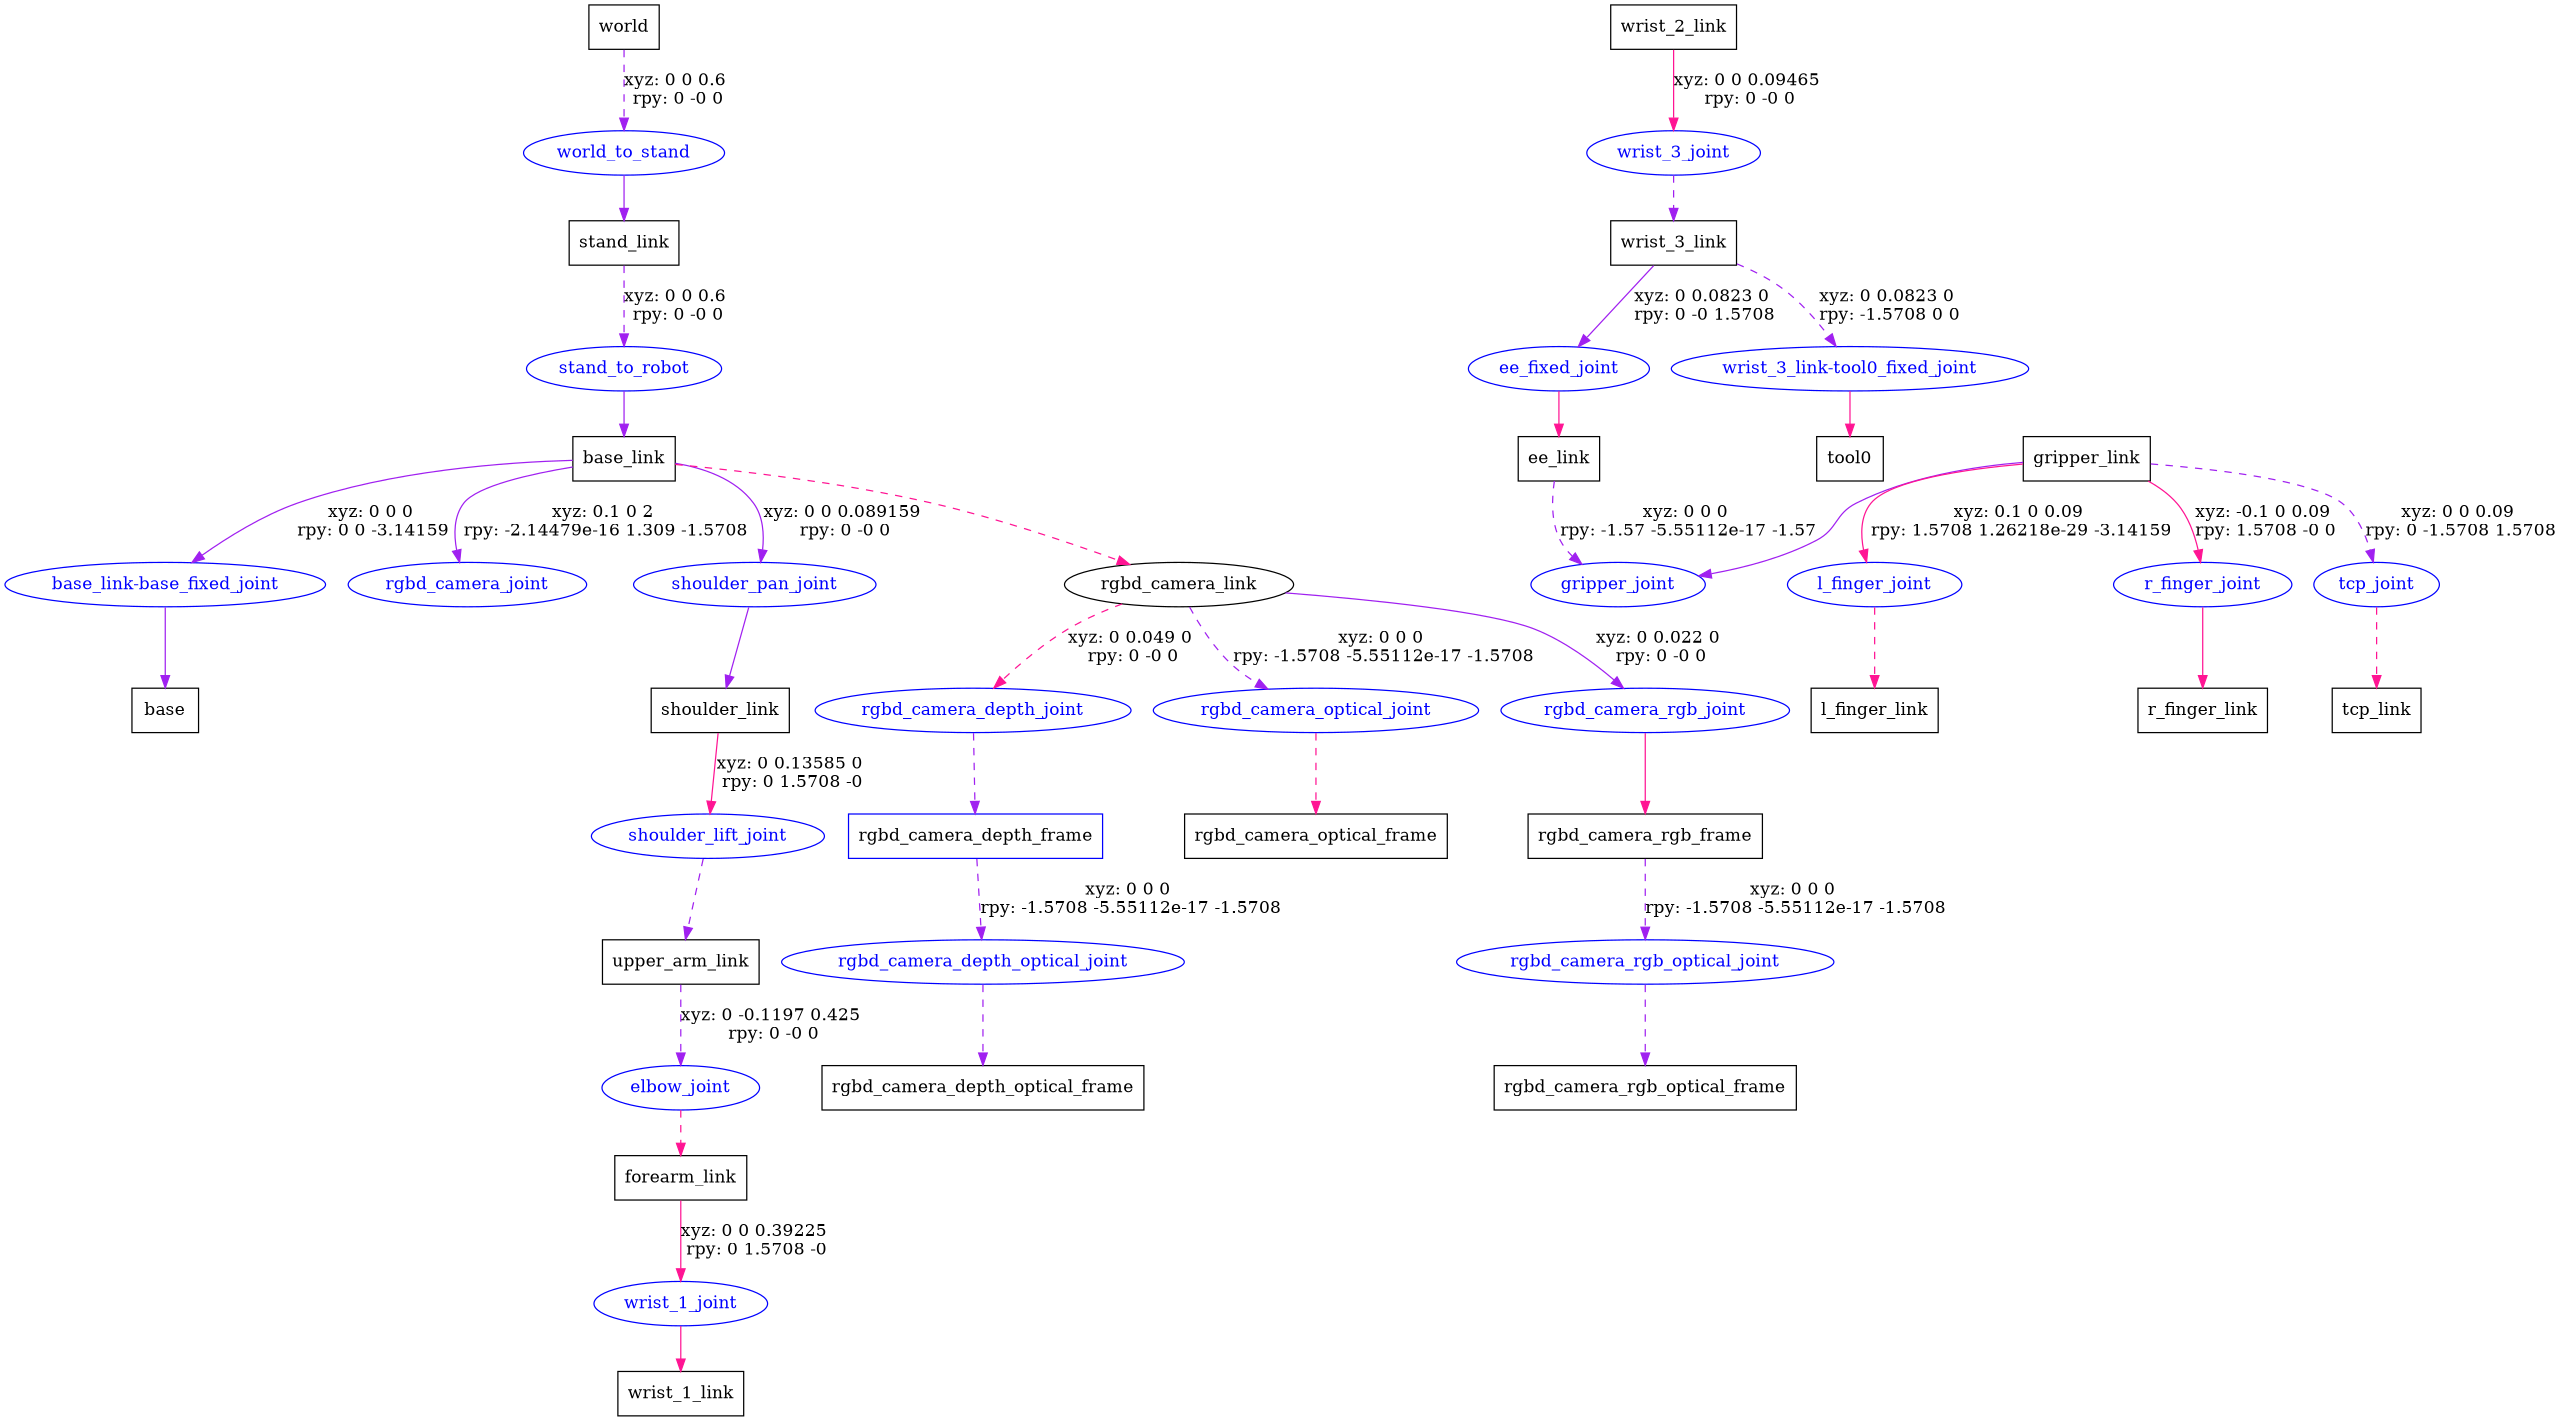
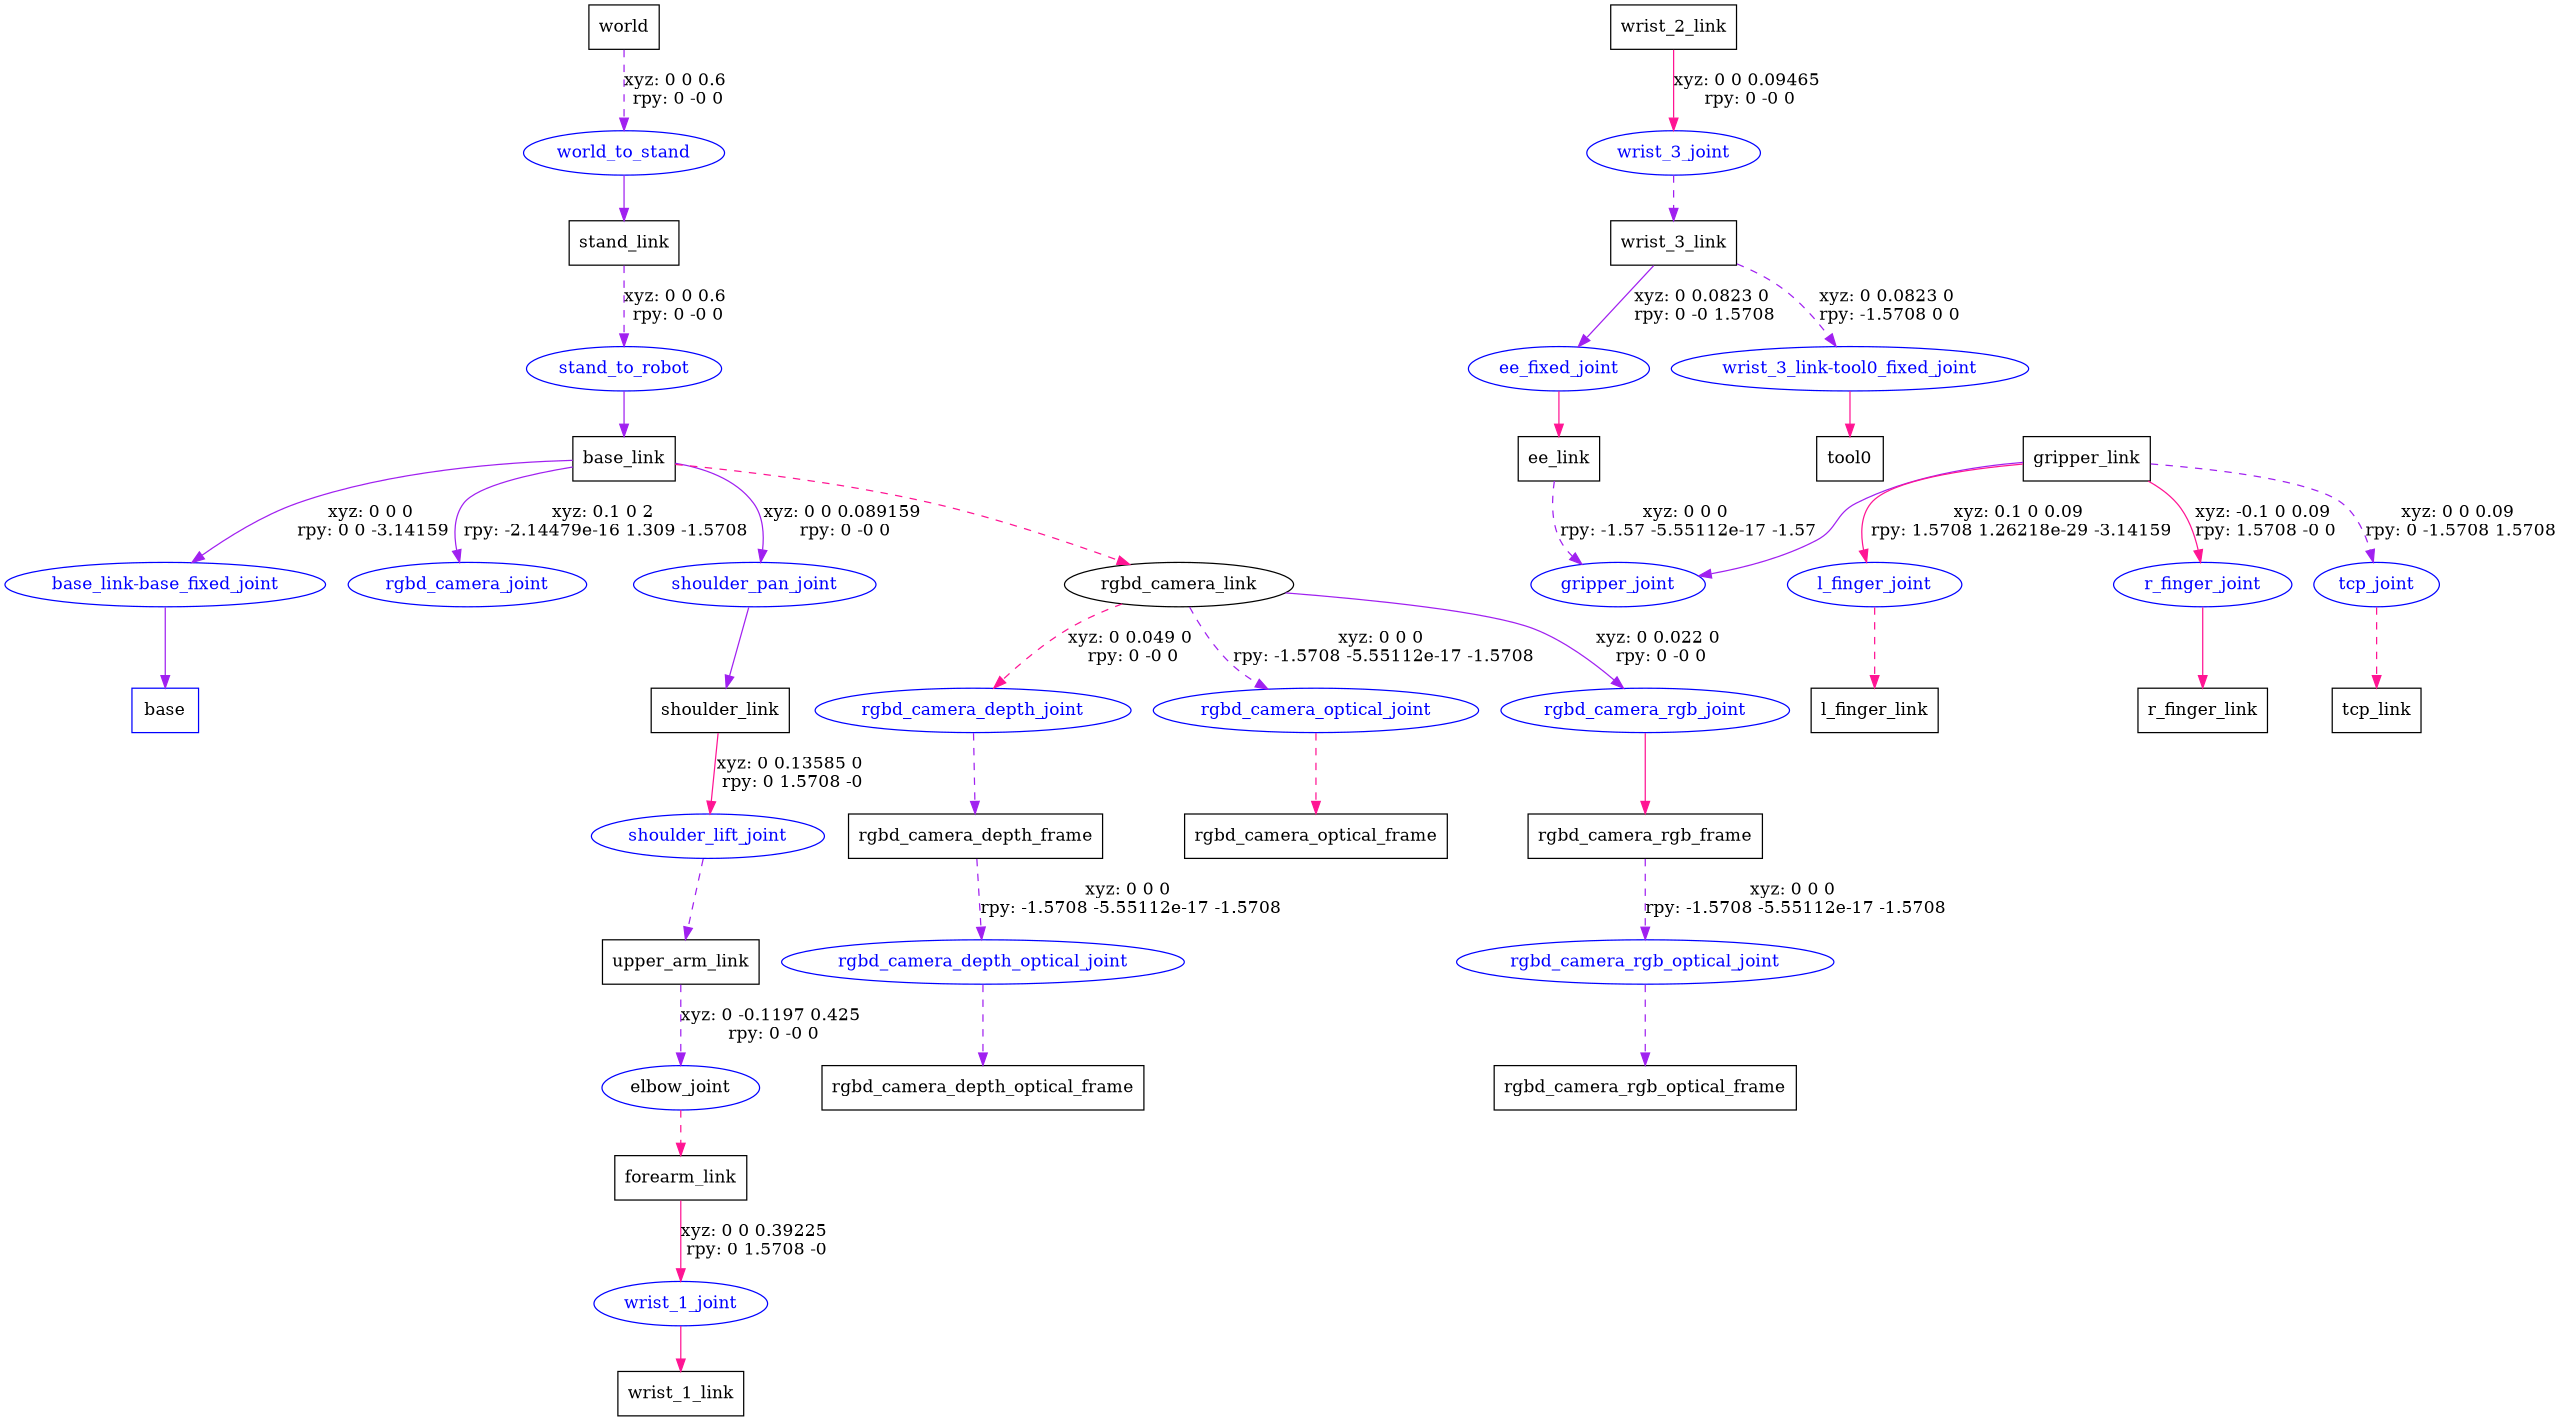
(165, 710) -> (165, 710)
(976, 836) -> (976, 836)
(681, 1088) -> (681, 1088)
